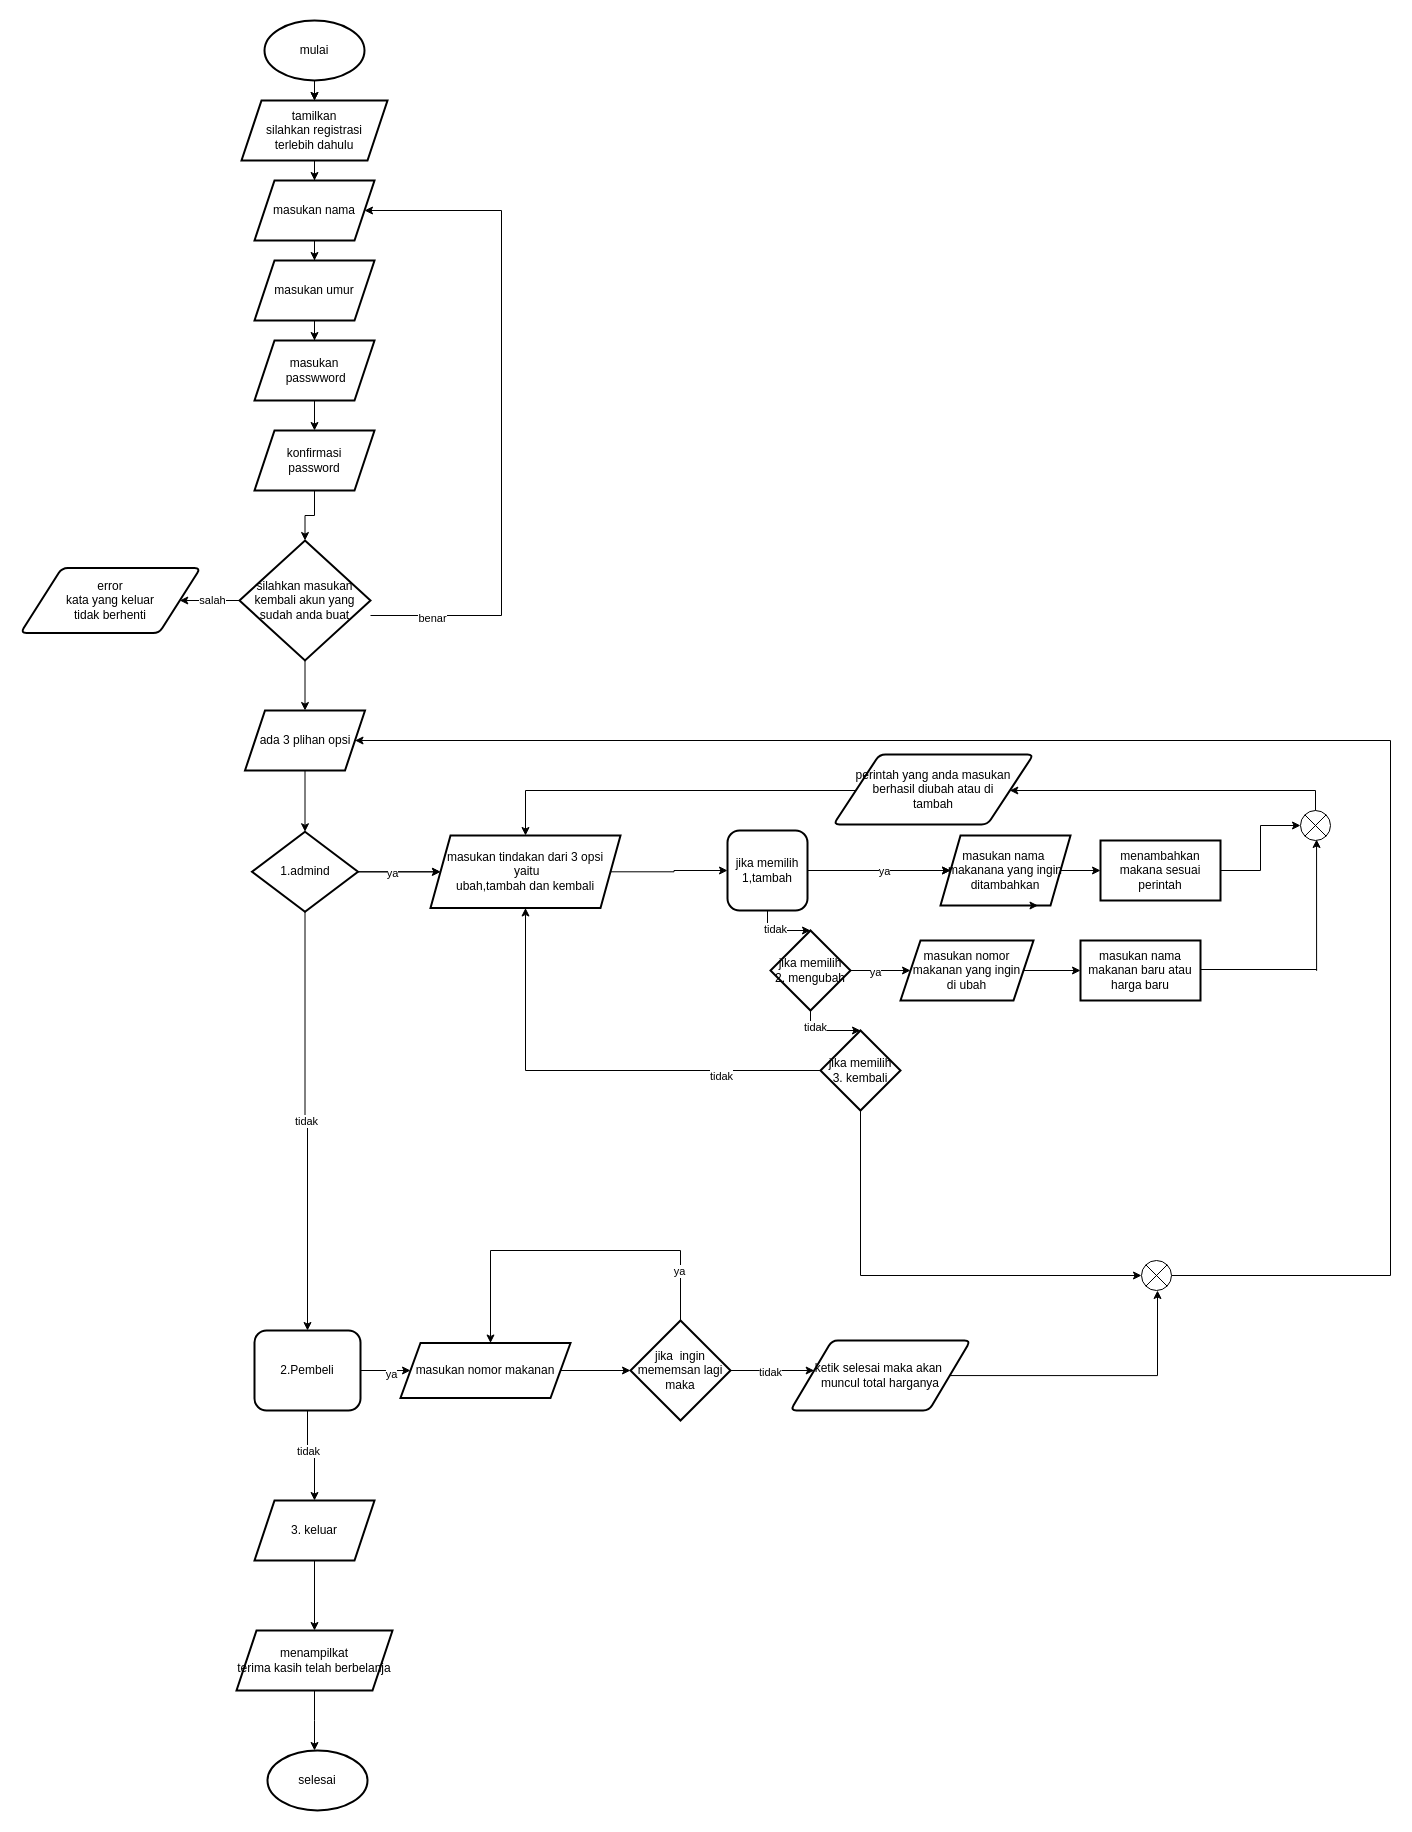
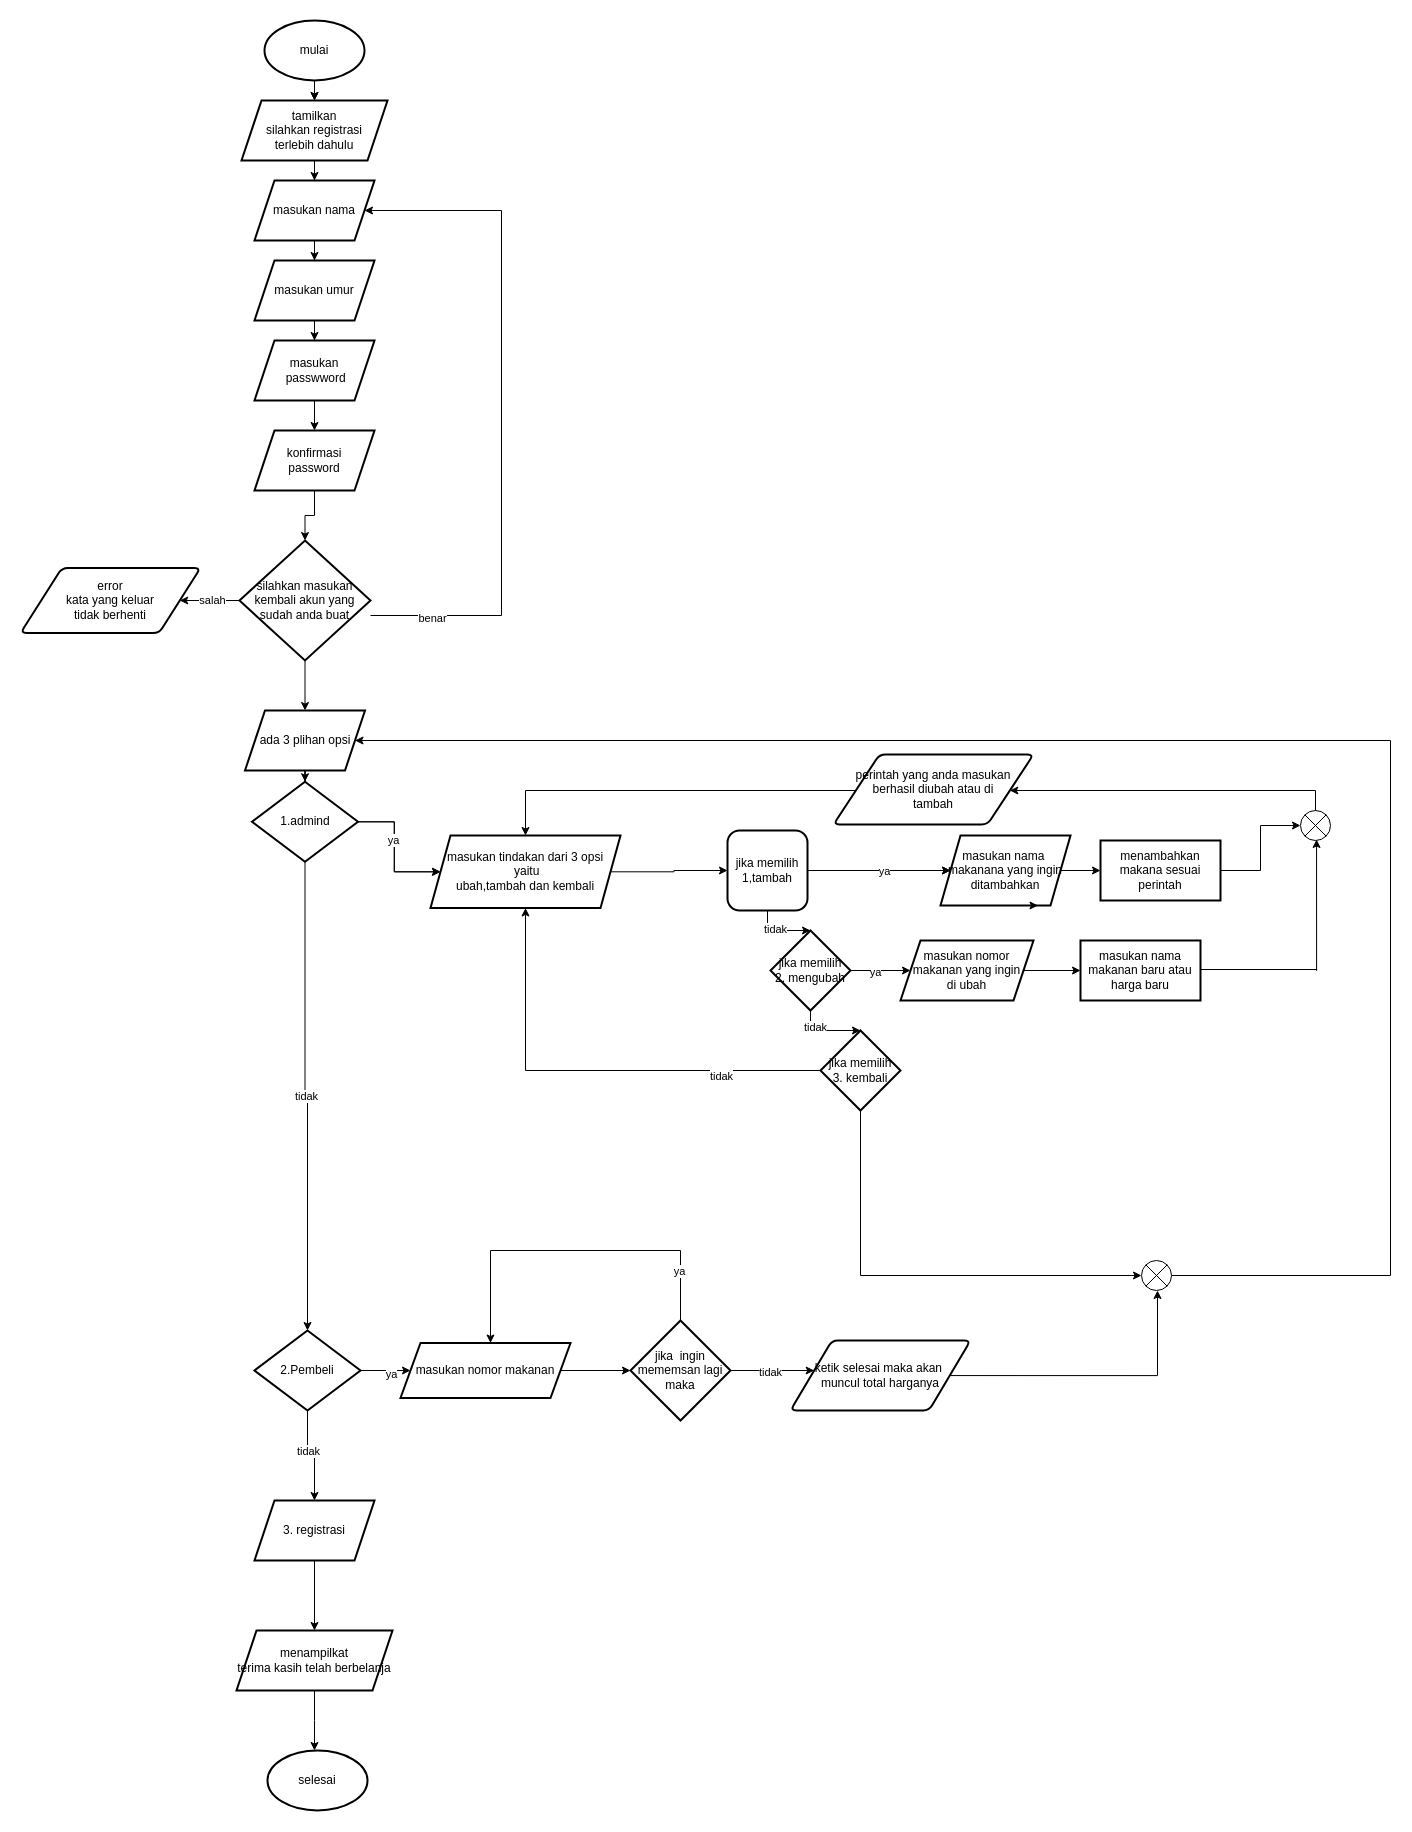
(305, 872) -> (305, 822)
(308, 1371) -> (308, 1371)
(315, 1531) -> (315, 1531)
